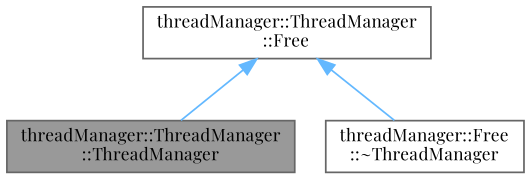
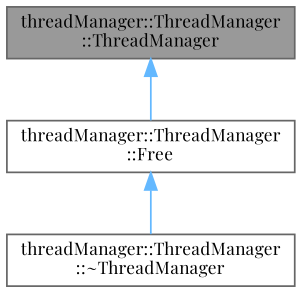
(212, 95) -> (151, 99)
(425, 147) -> (151, 260)
